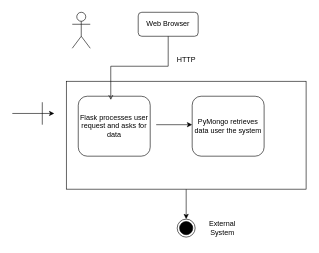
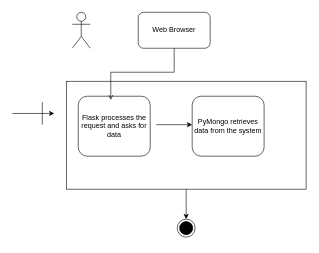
(168, 24) -> (174, 30)
(186, 60) -> none
(114, 126) -> (114, 126)
(228, 126) -> (228, 126)
(222, 228) -> none
